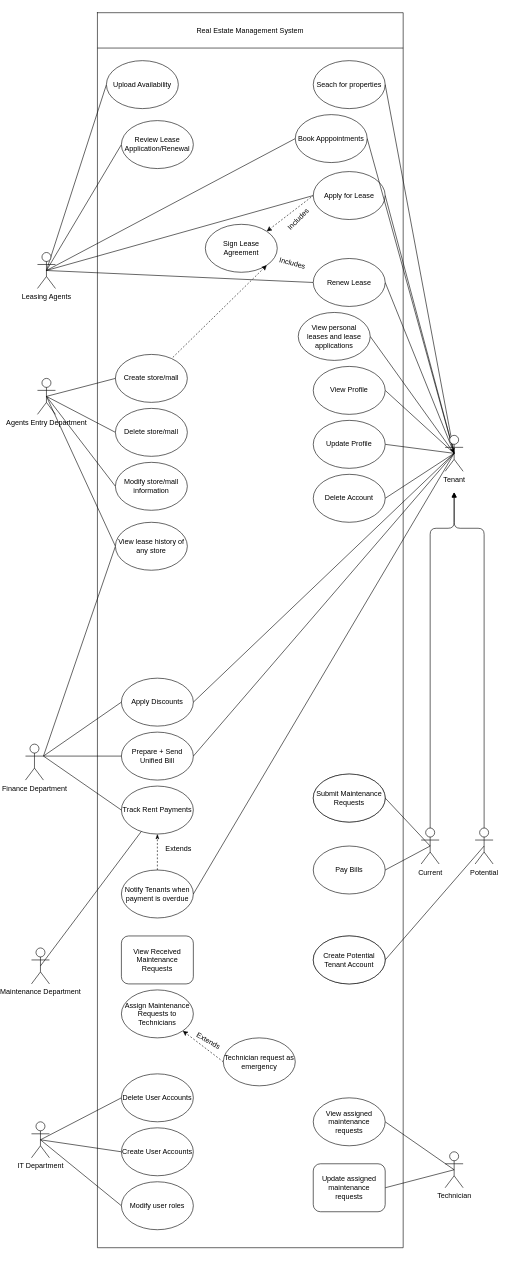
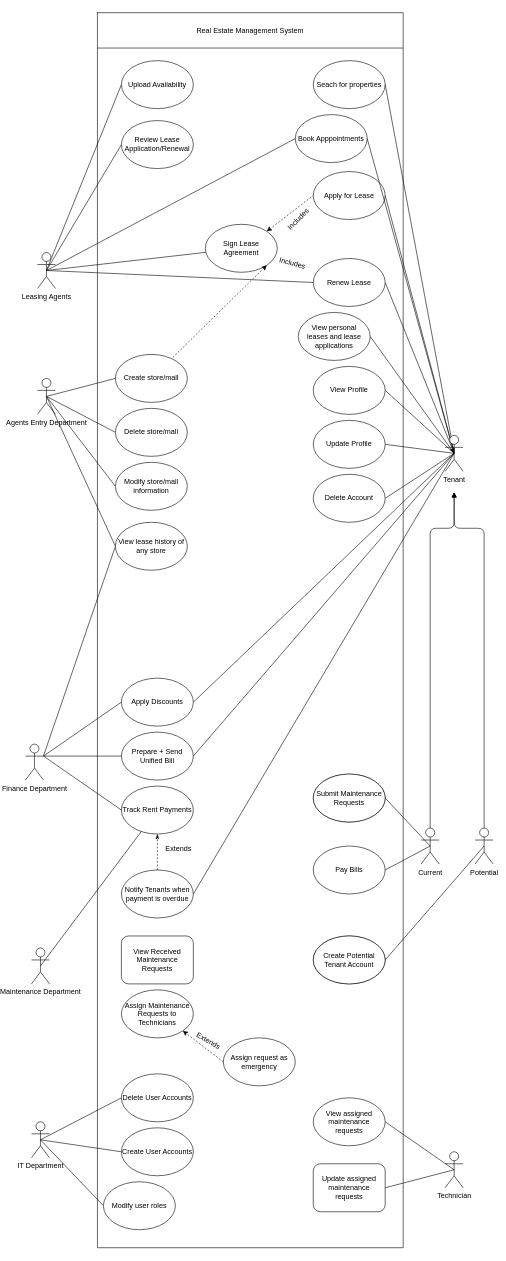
(143, 84) -> (158, 84)
(184, 232) -> (130, 261)
(260, 1062) -> (260, 1062)
(158, 1206) -> (140, 1206)
